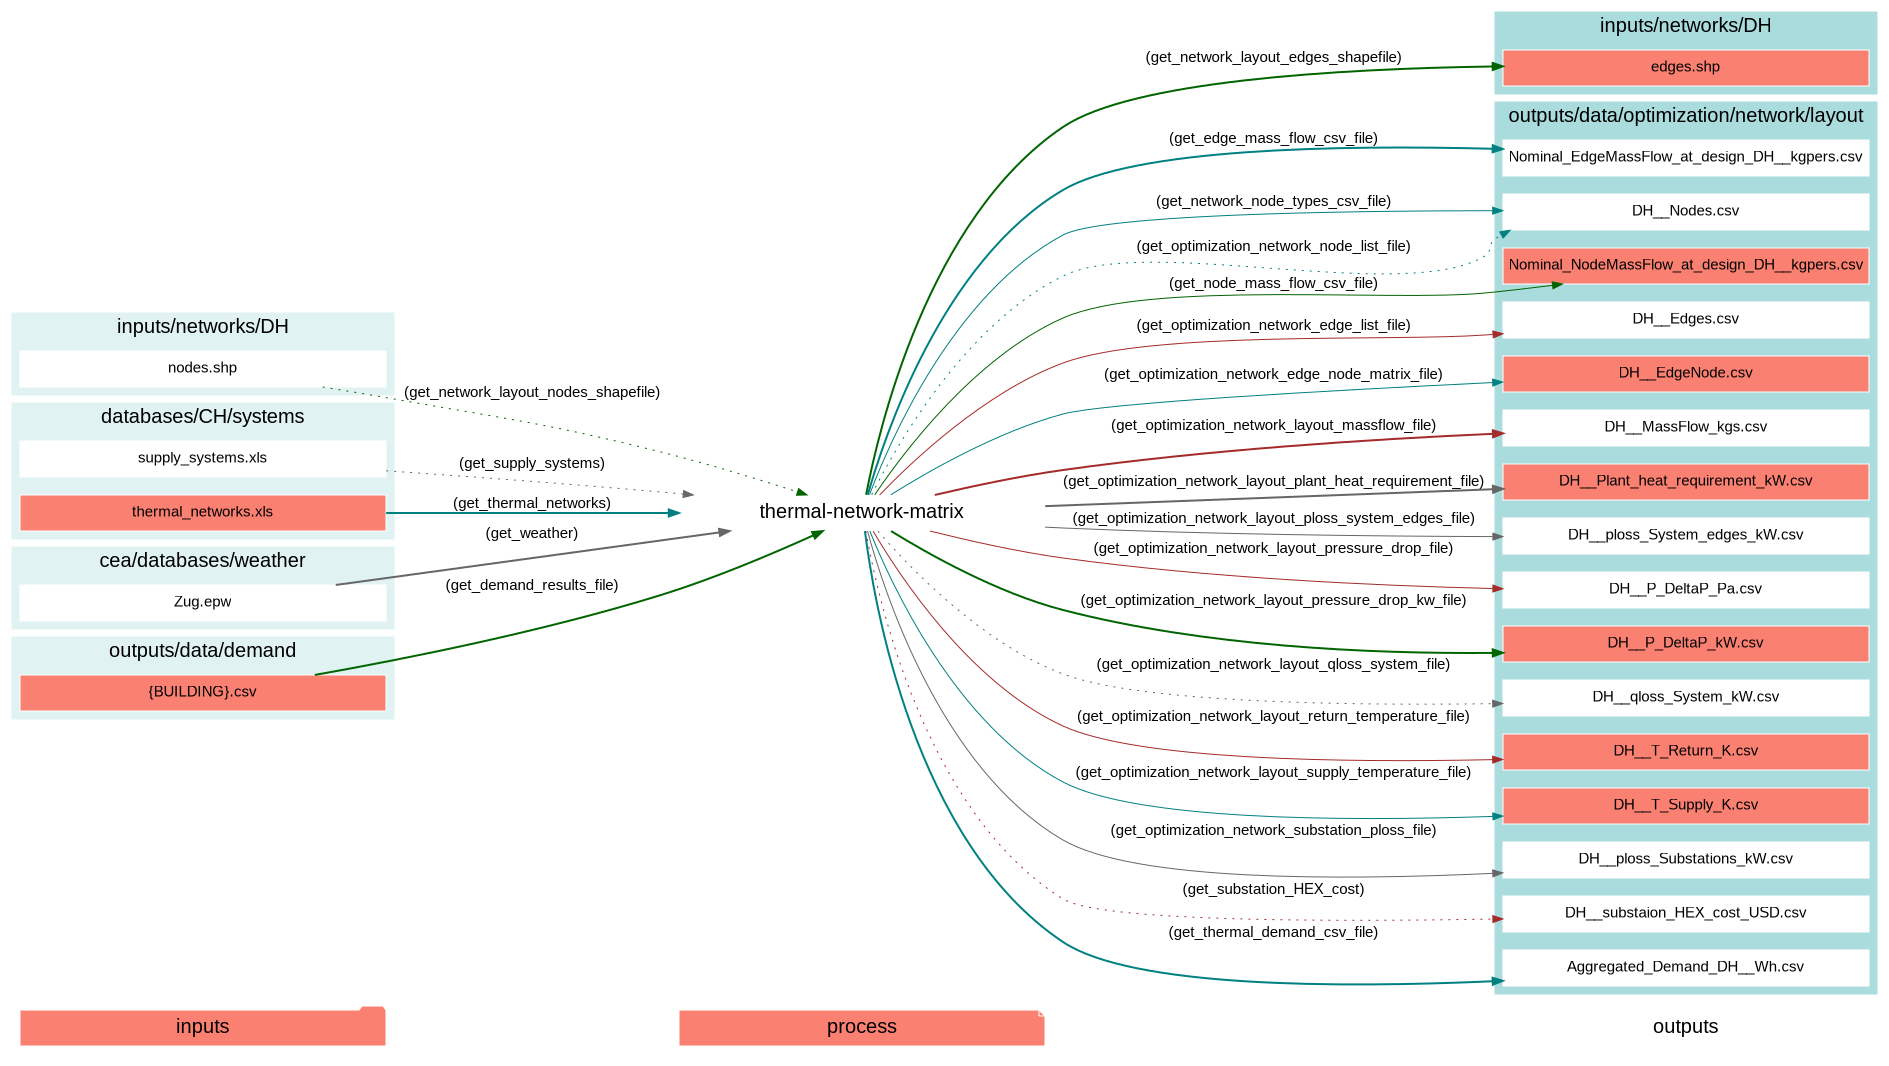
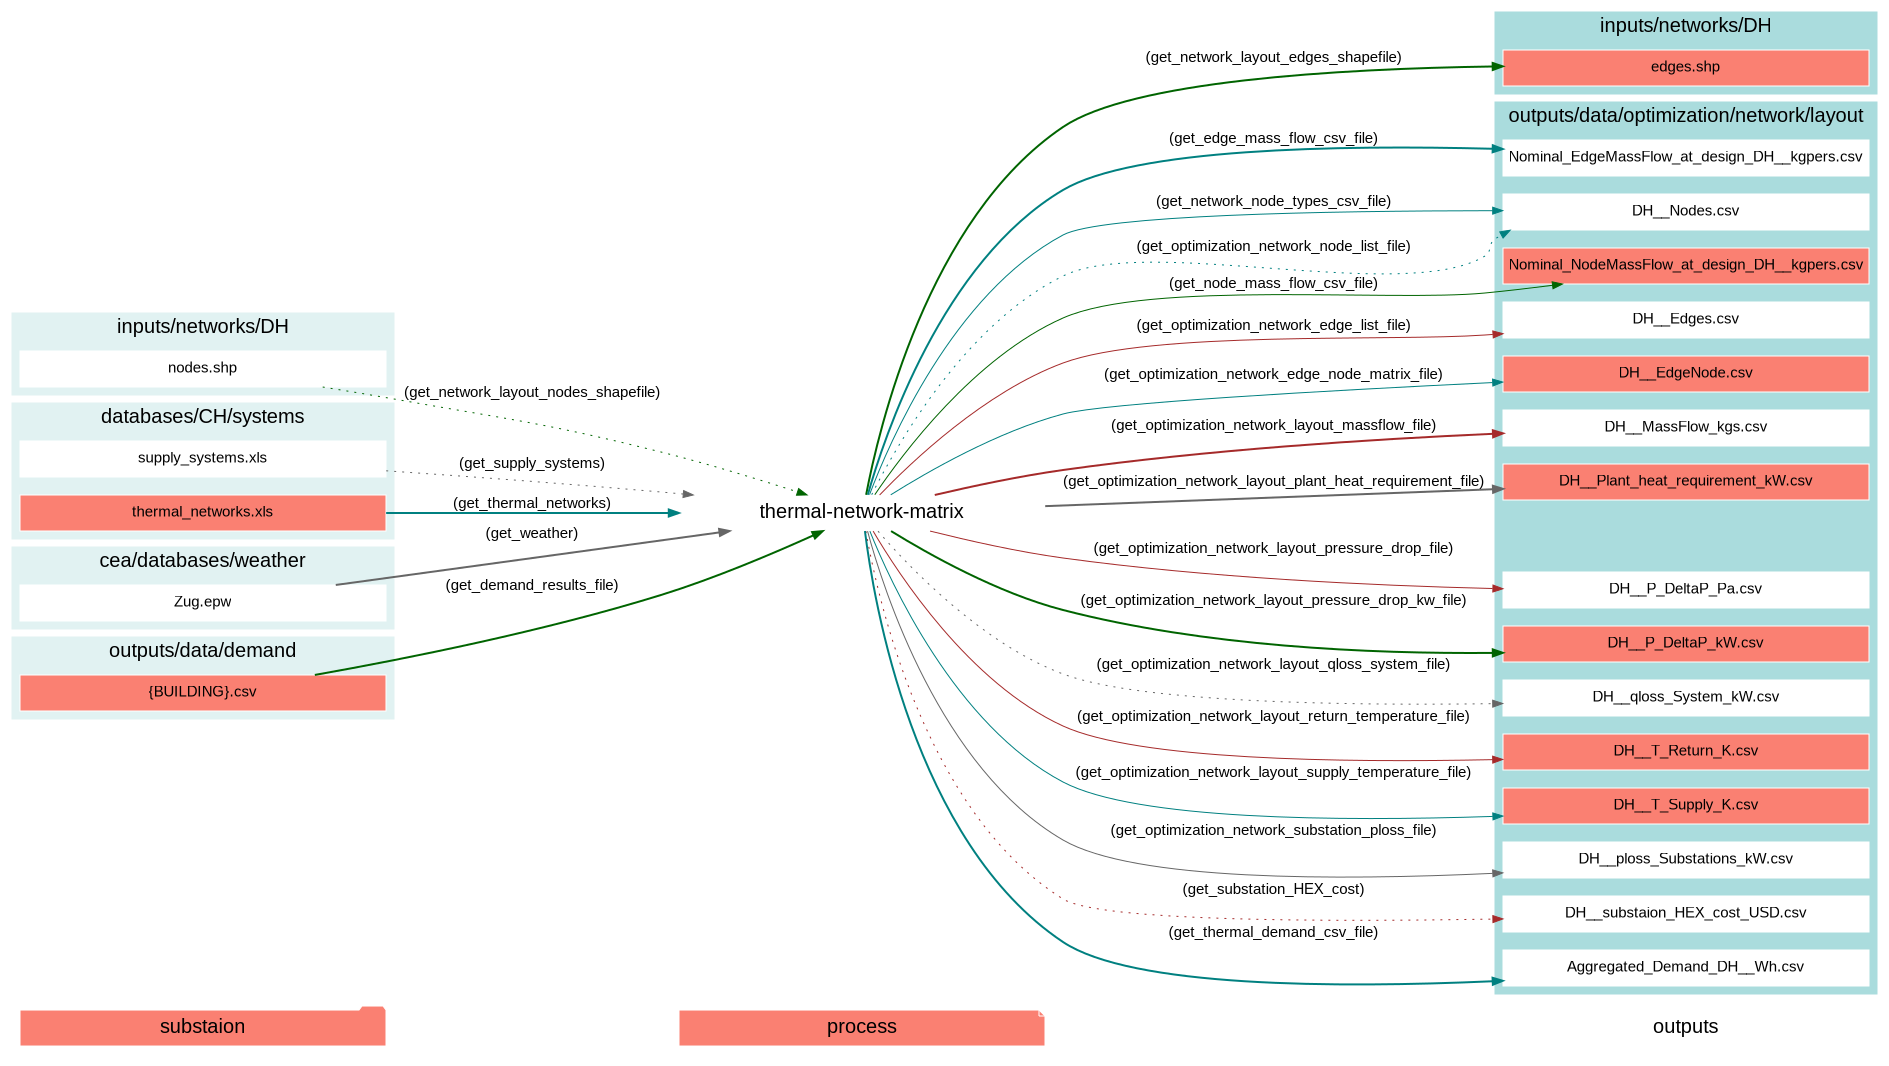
(1686, 536) -> none
(203, 1028) -> (203, 1028)
